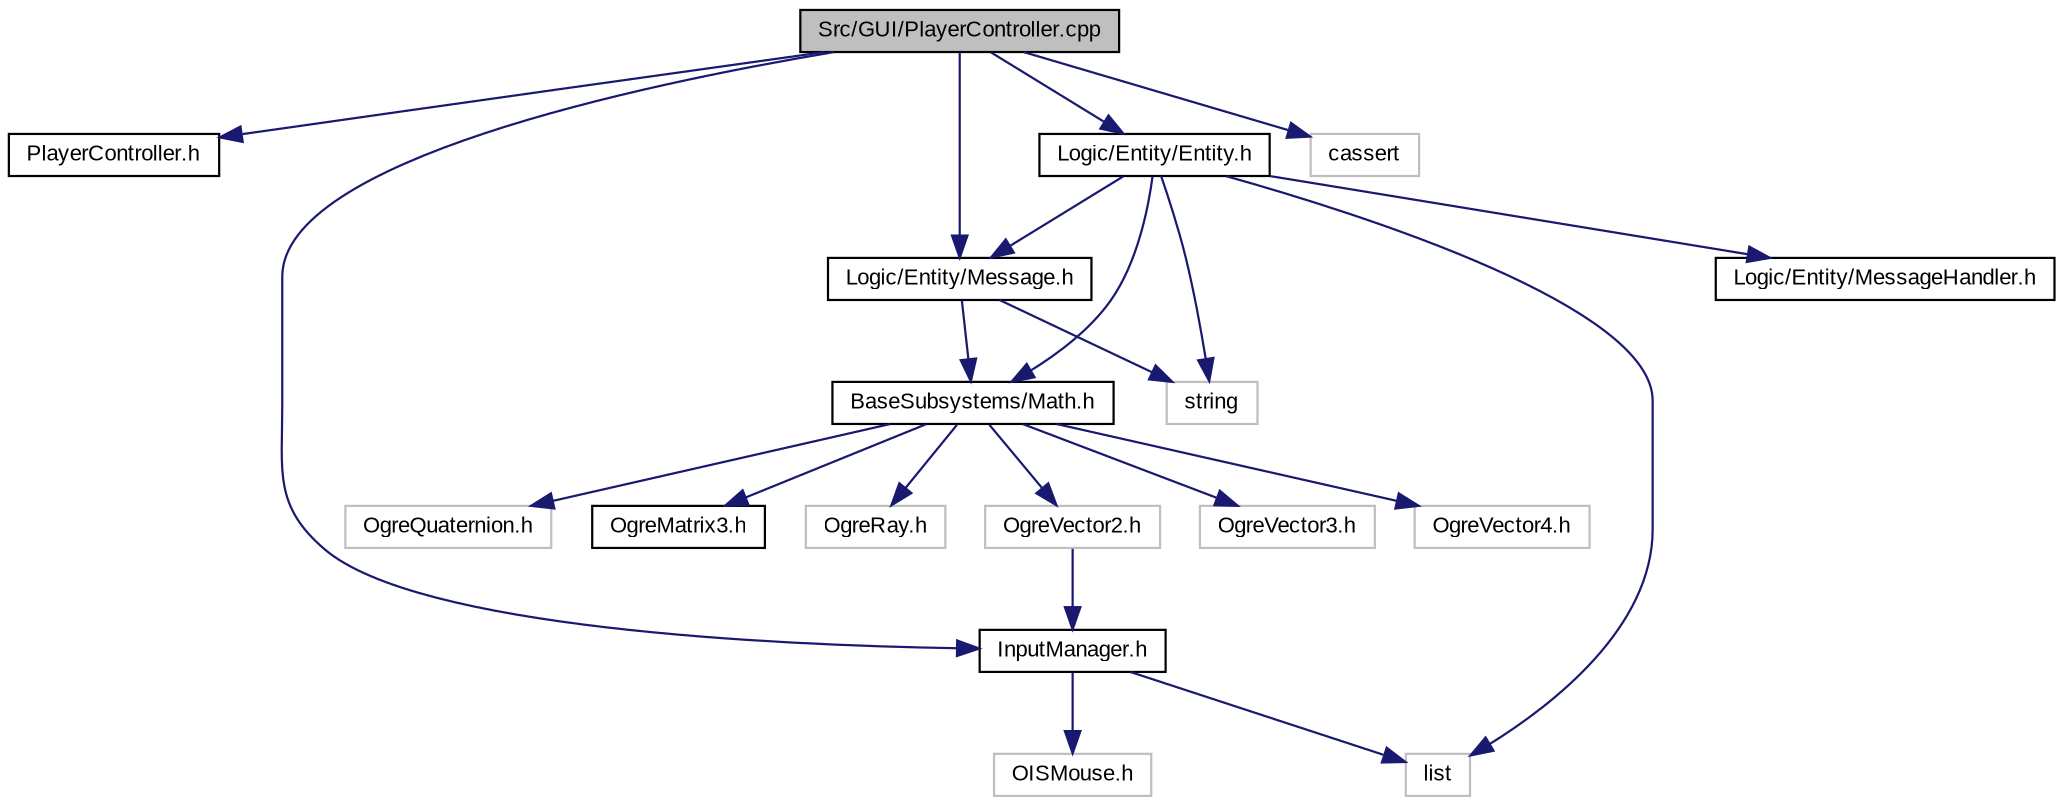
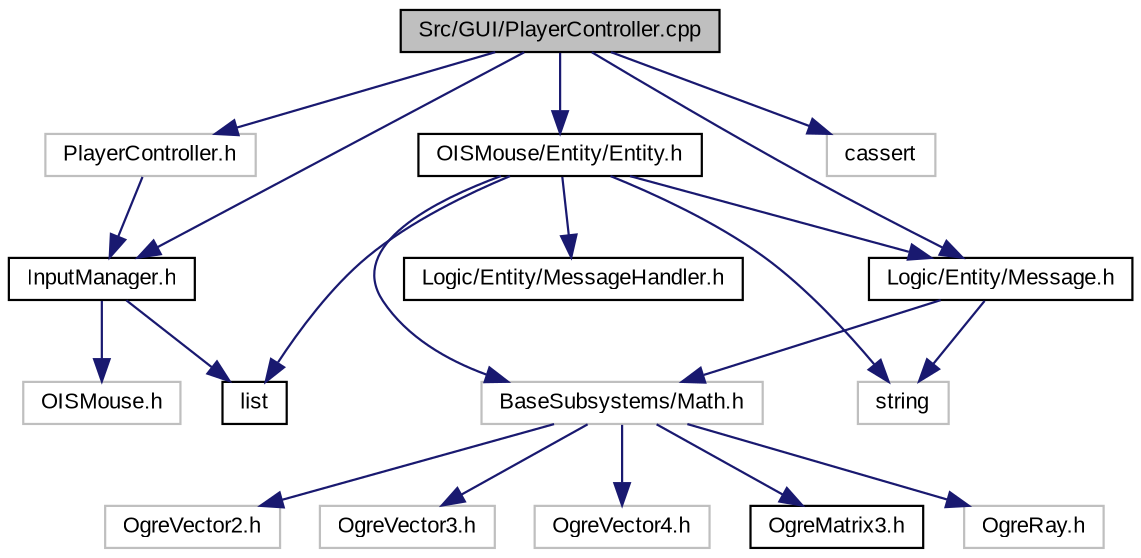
(114, 155) -> (151, 155)
(1155, 155) -> (560, 155)
(973, 403) -> (622, 403)
(448, 527) -> none
(1073, 578) -> (130, 207)
(1438, 775) -> (255, 403)
